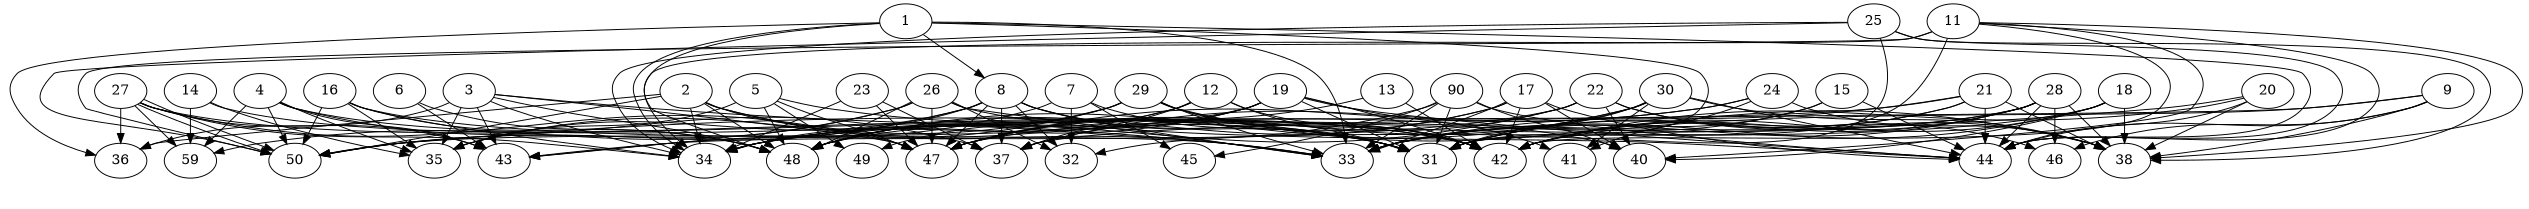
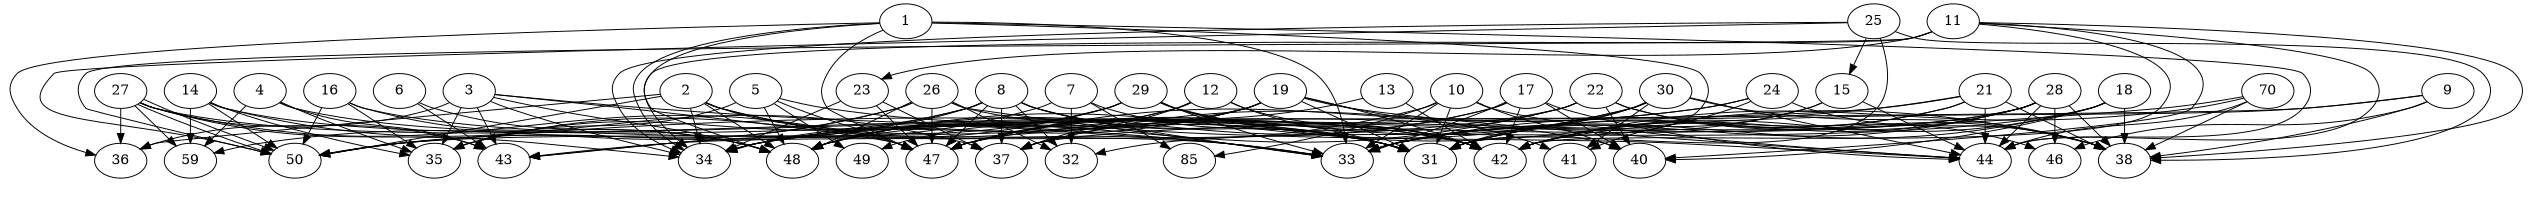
(950, 53) -> (822, 97)
(2298, 61) -> (1860, 52)
(1457, 91) -> (1457, 91)
(2268, 91) -> (2268, 91)
(275, 122) -> (239, 123)
(2221, 125) -> none
(626, 126) -> (591, 126)
(1723, 134) -> (1411, 53)
(508, 135) -> none
(1189, 161) -> (1189, 161)
